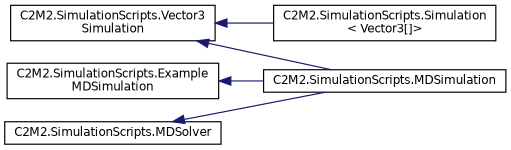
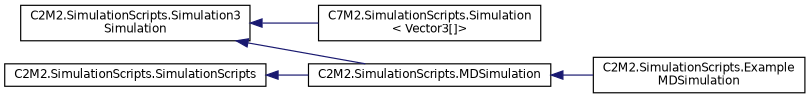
(113, 23) -> (135, 23)
(385, 23) -> (430, 23)
(247, 81) -> (578, 75)
(113, 133) -> (135, 75)
